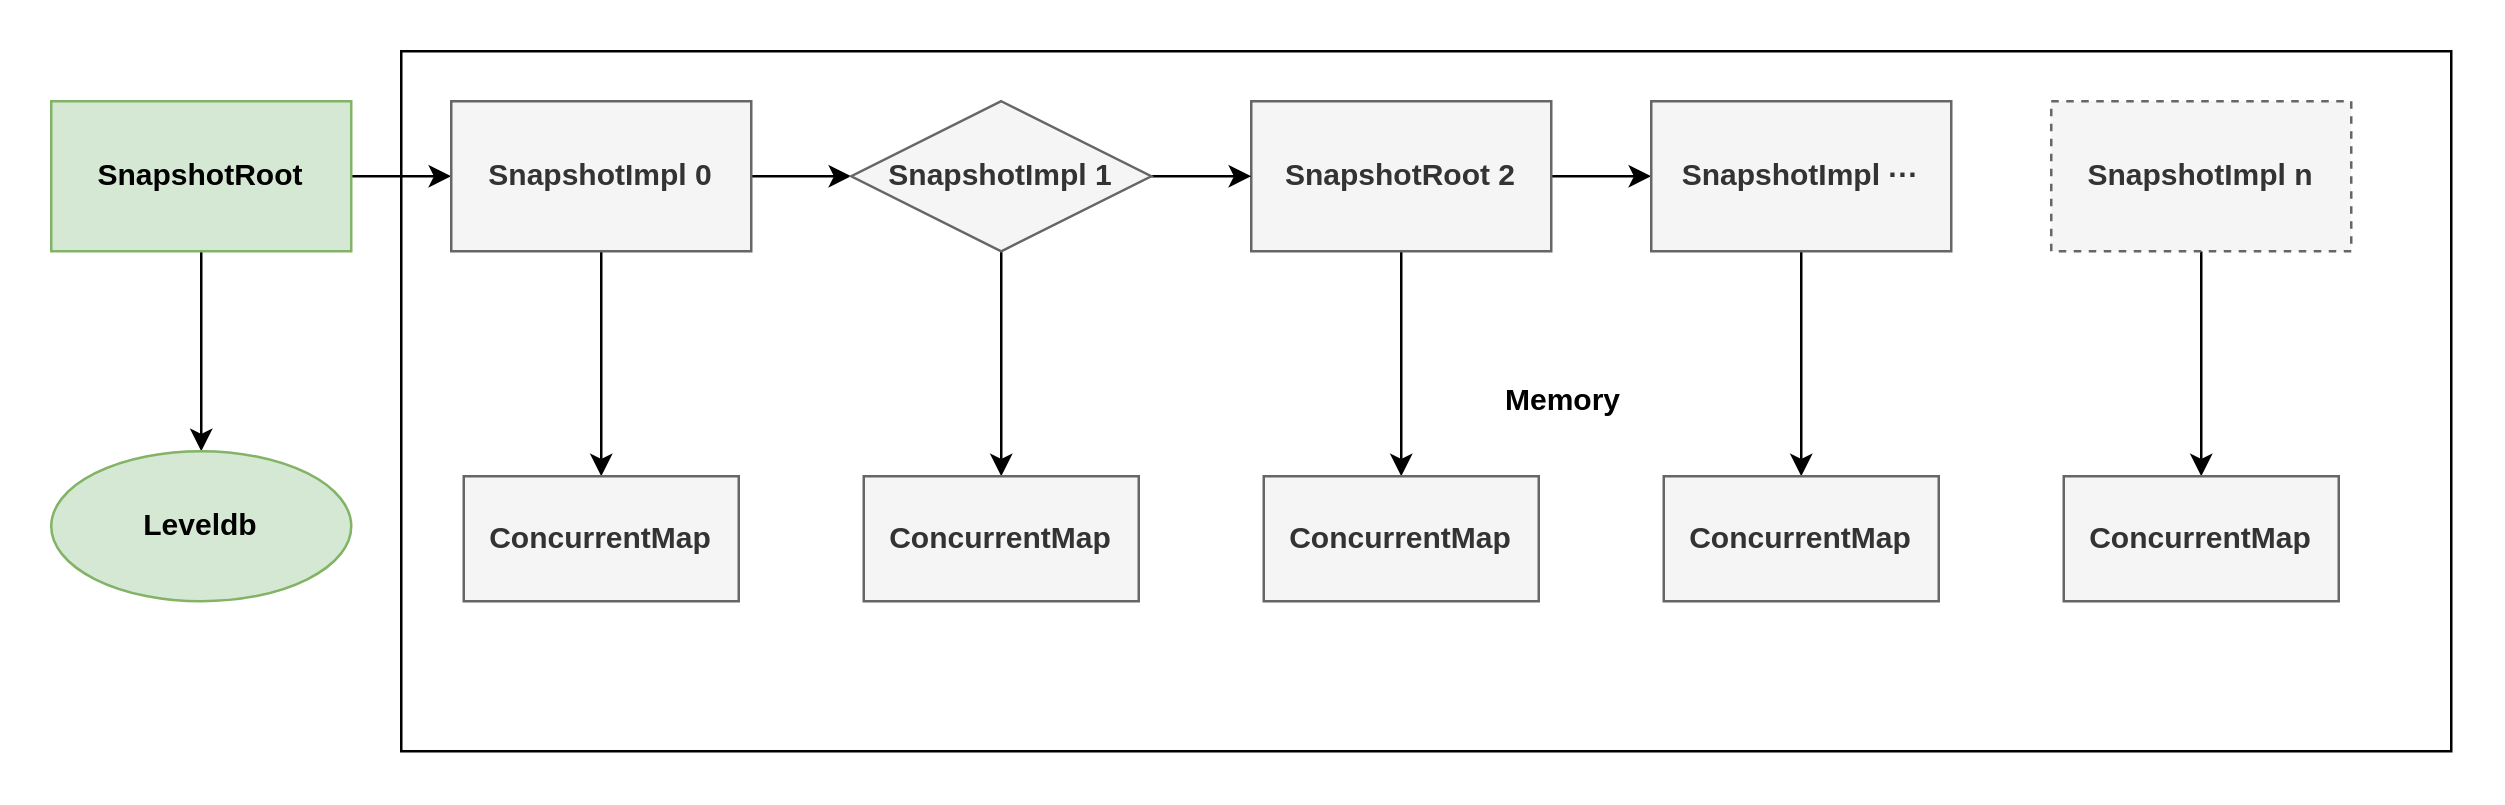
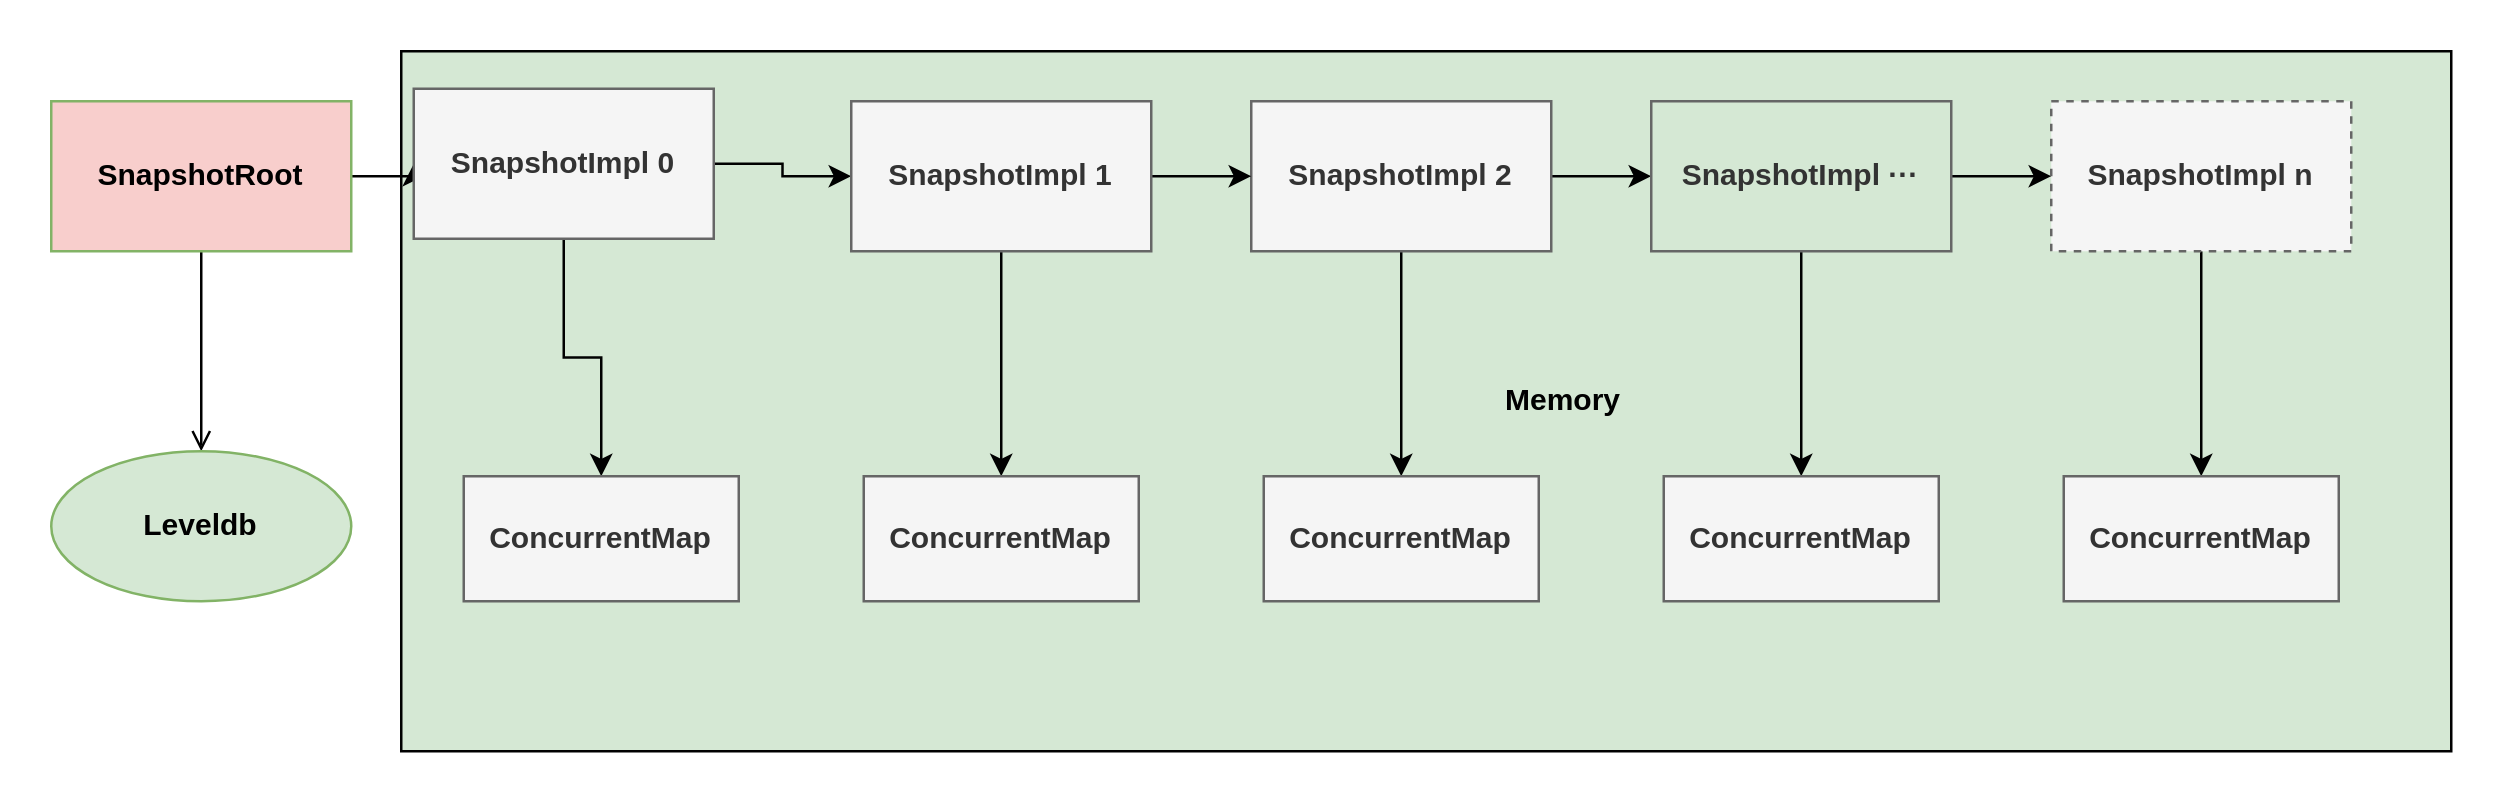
(201, 176) -> (201, 176)
(601, 176) -> (564, 164)
(1001, 176) -> (1001, 176)
(1401, 176) -> (1401, 176)
(1801, 176) -> (1801, 176)
none -> (1993, 176)
(1426, 401) -> (1426, 401)
(201, 433) -> (201, 437)
